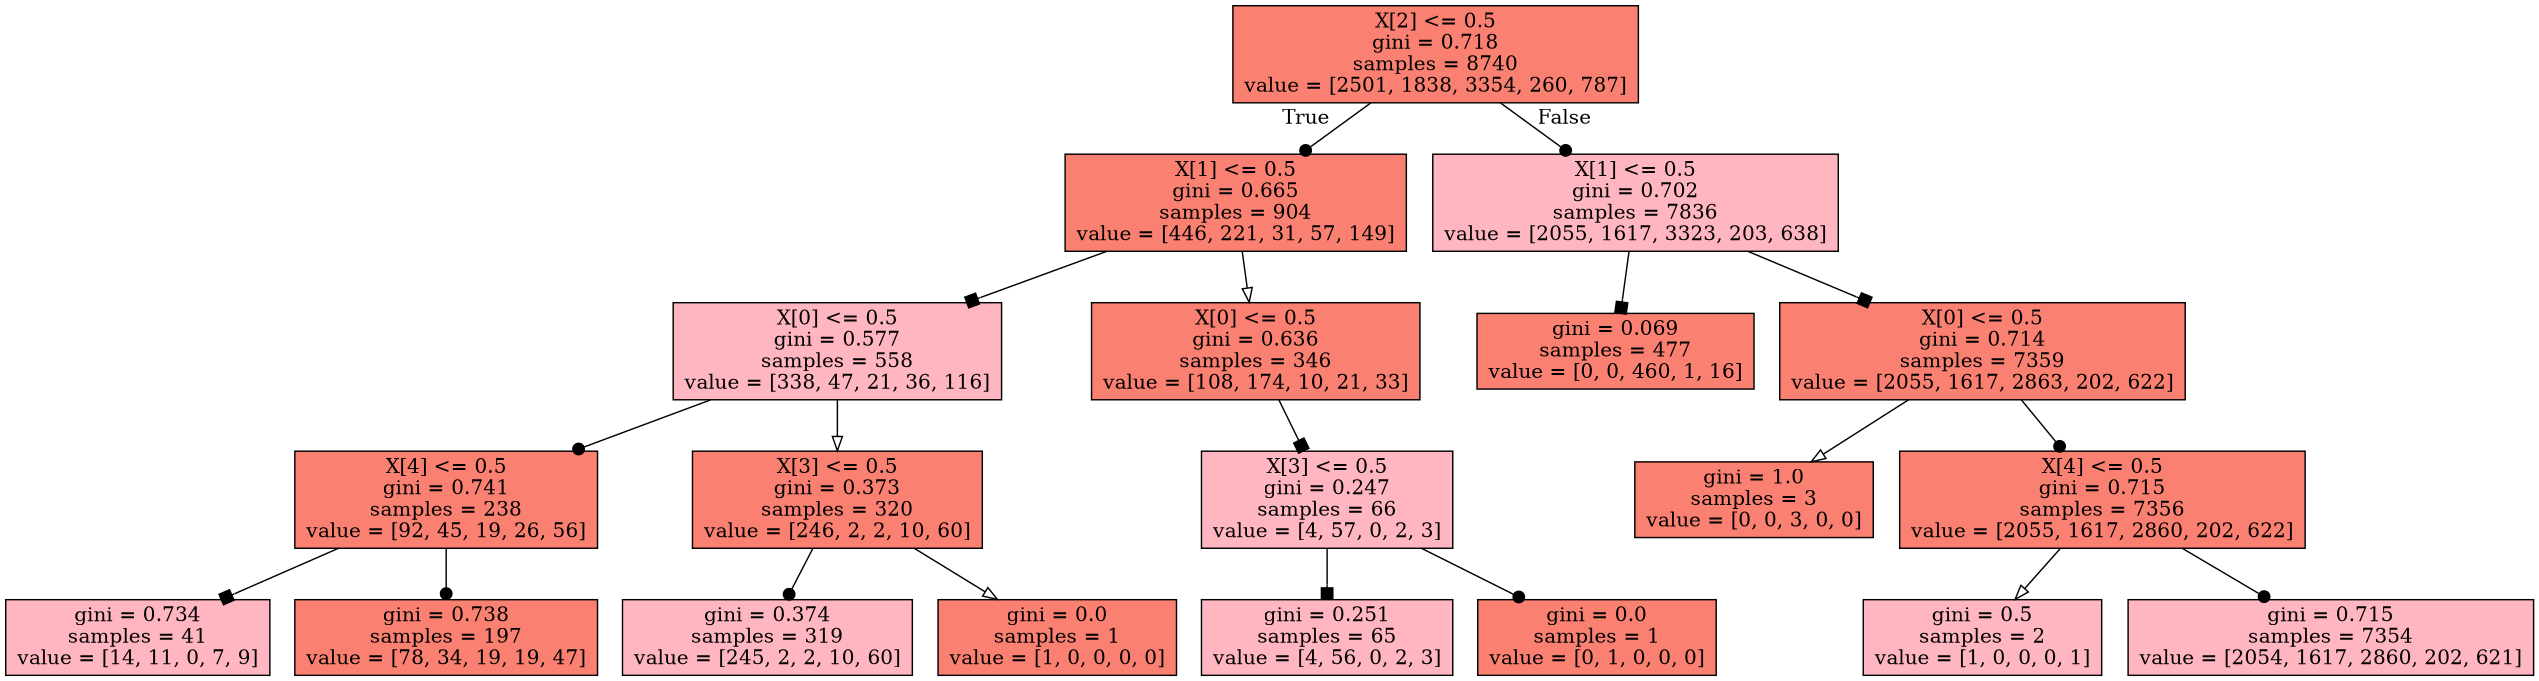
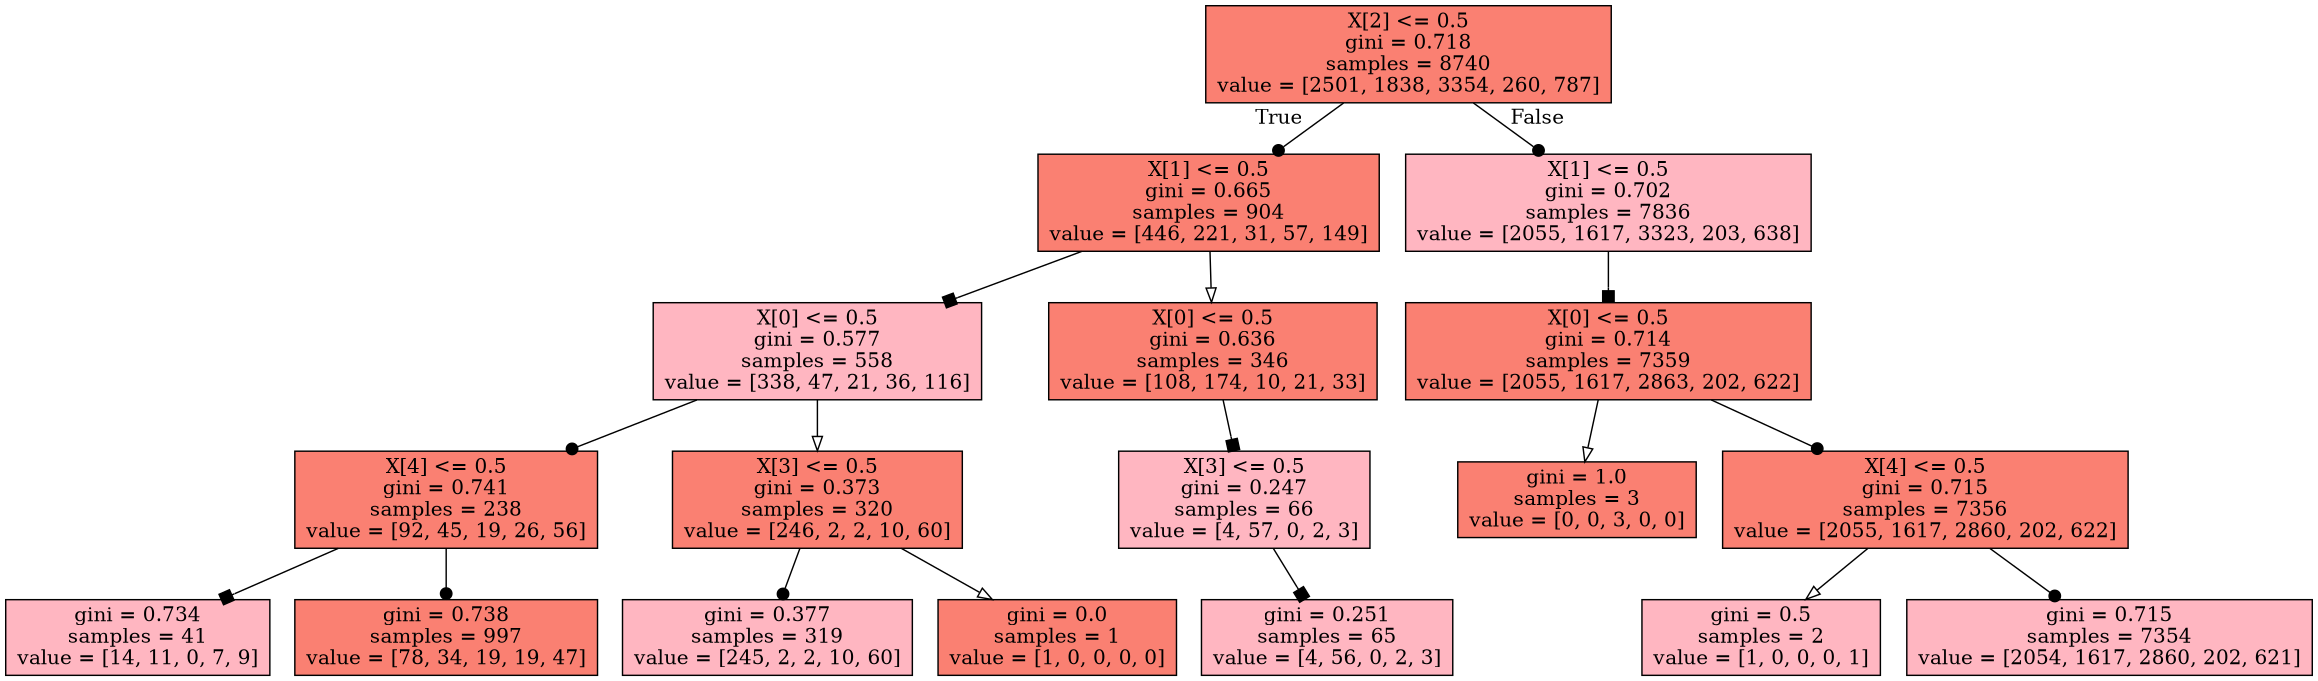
(1616, 351) -> none
(446, 638) -> (446, 638)
(767, 638) -> (767, 638)
(1597, 638) -> none
